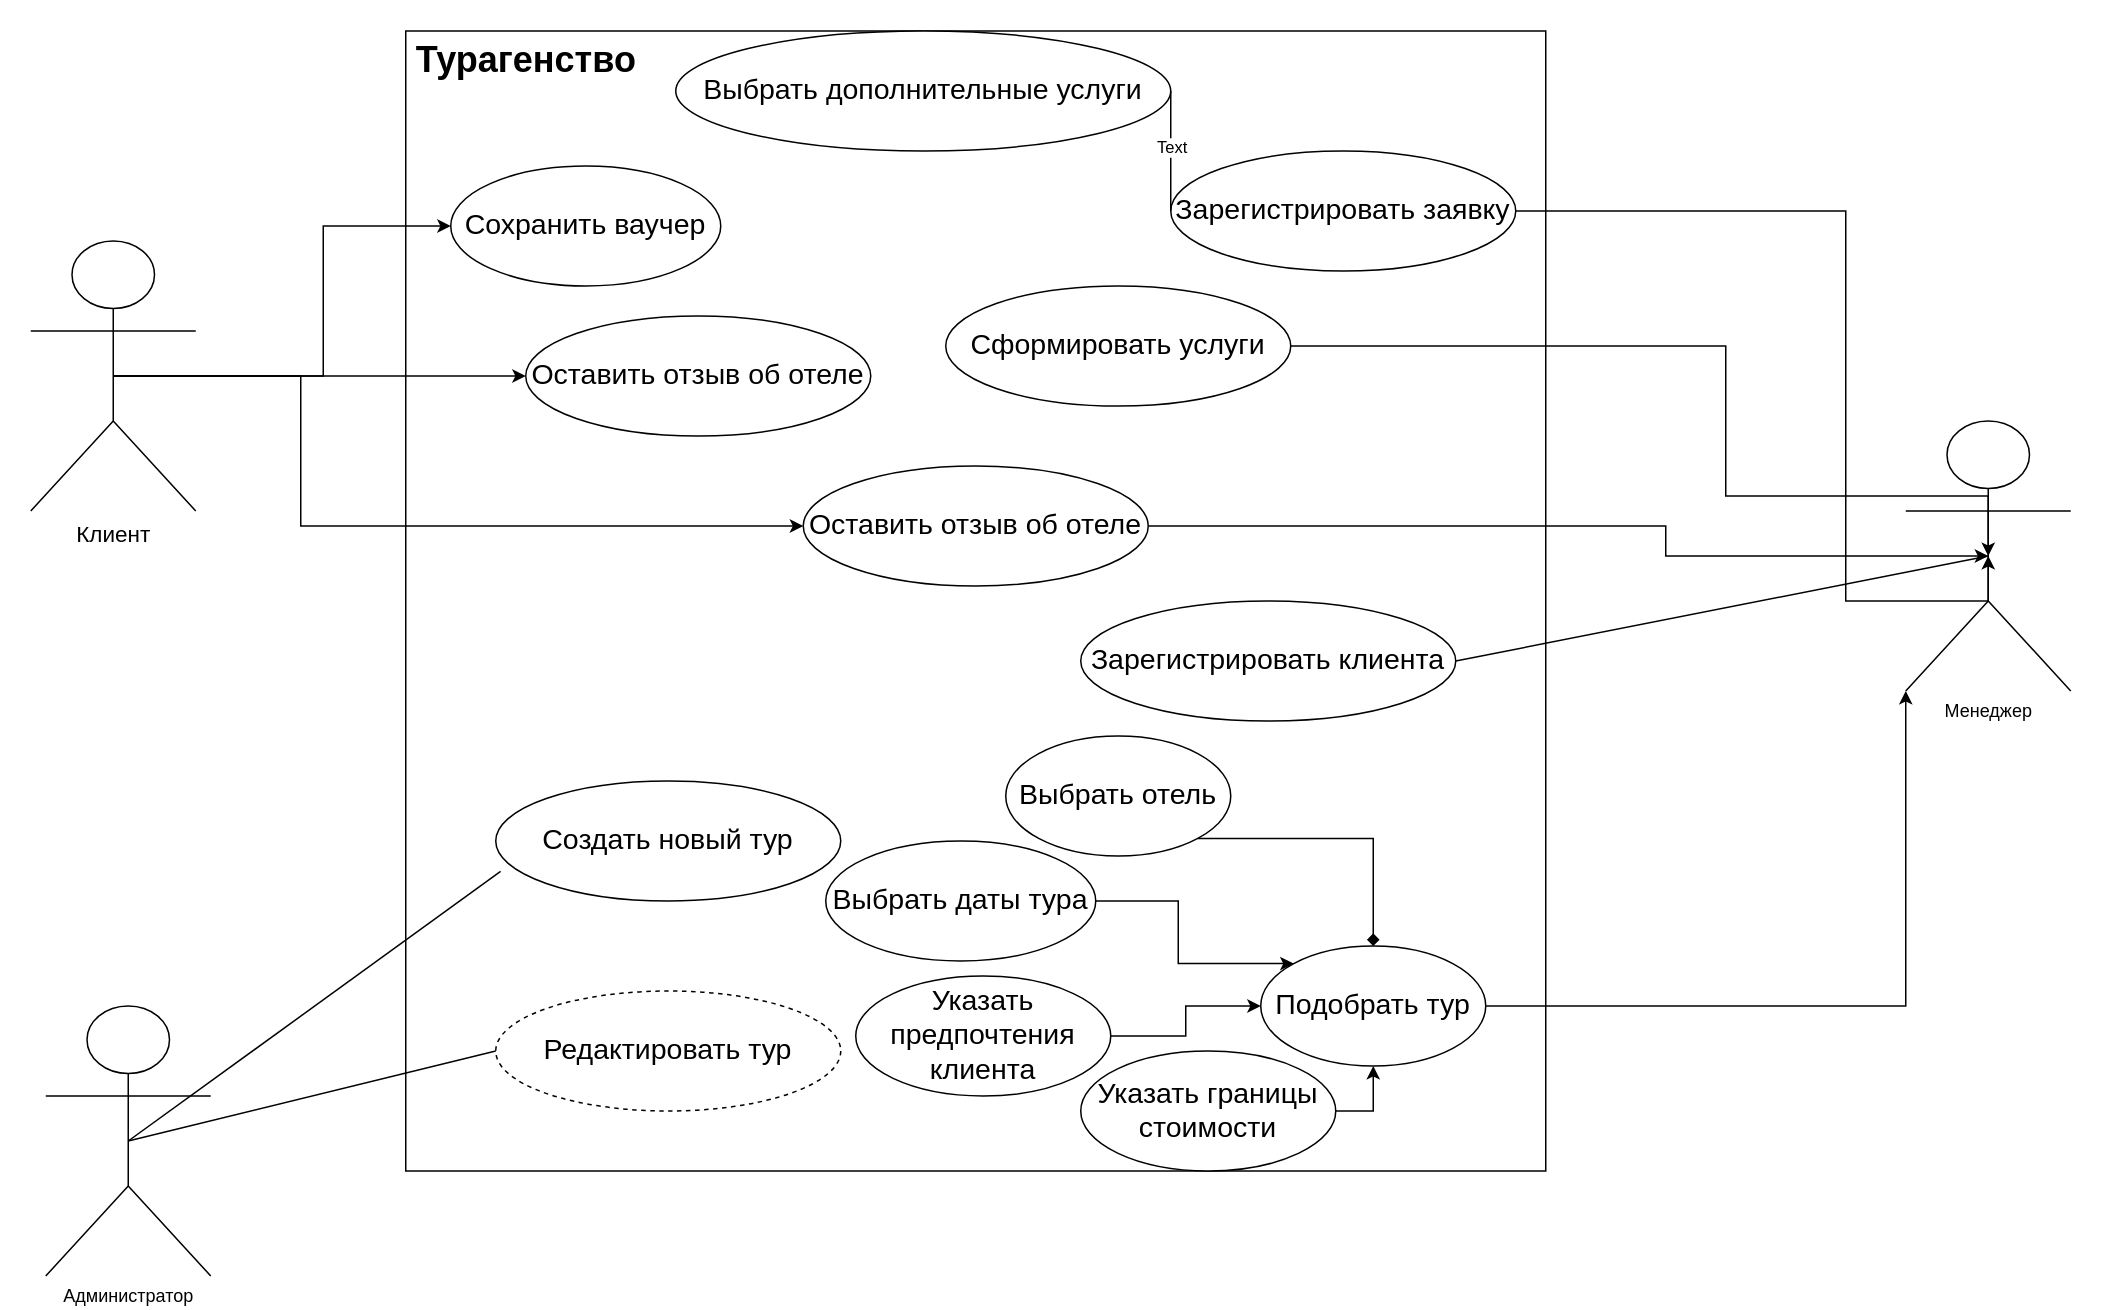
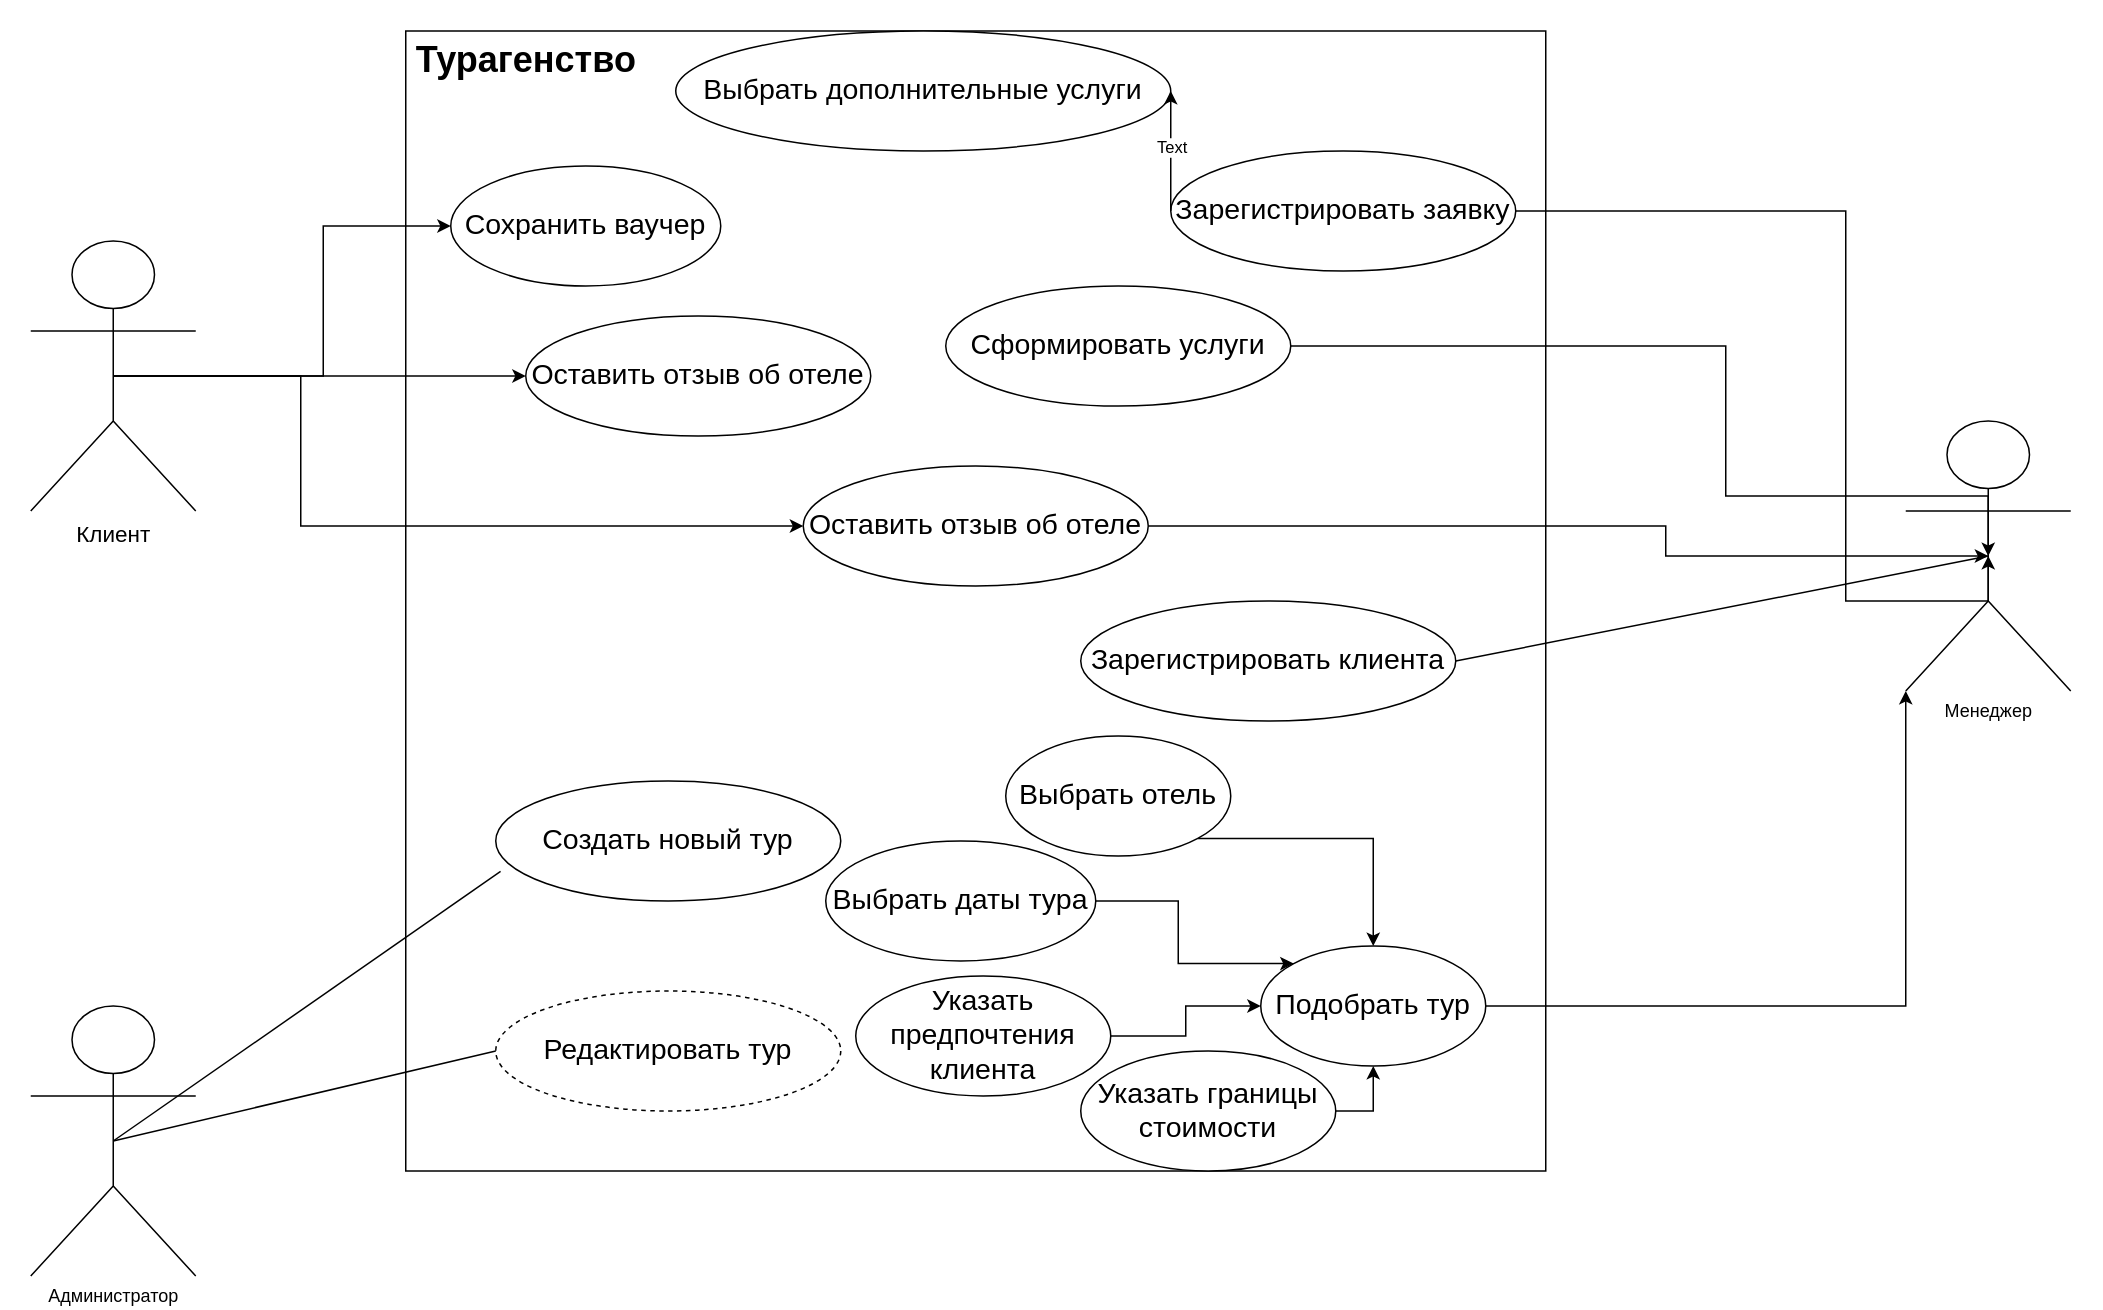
(1171, 98) -> (1171, 102)
(1373, 933) -> (1373, 934)
(128, 1141) -> (113, 1141)
